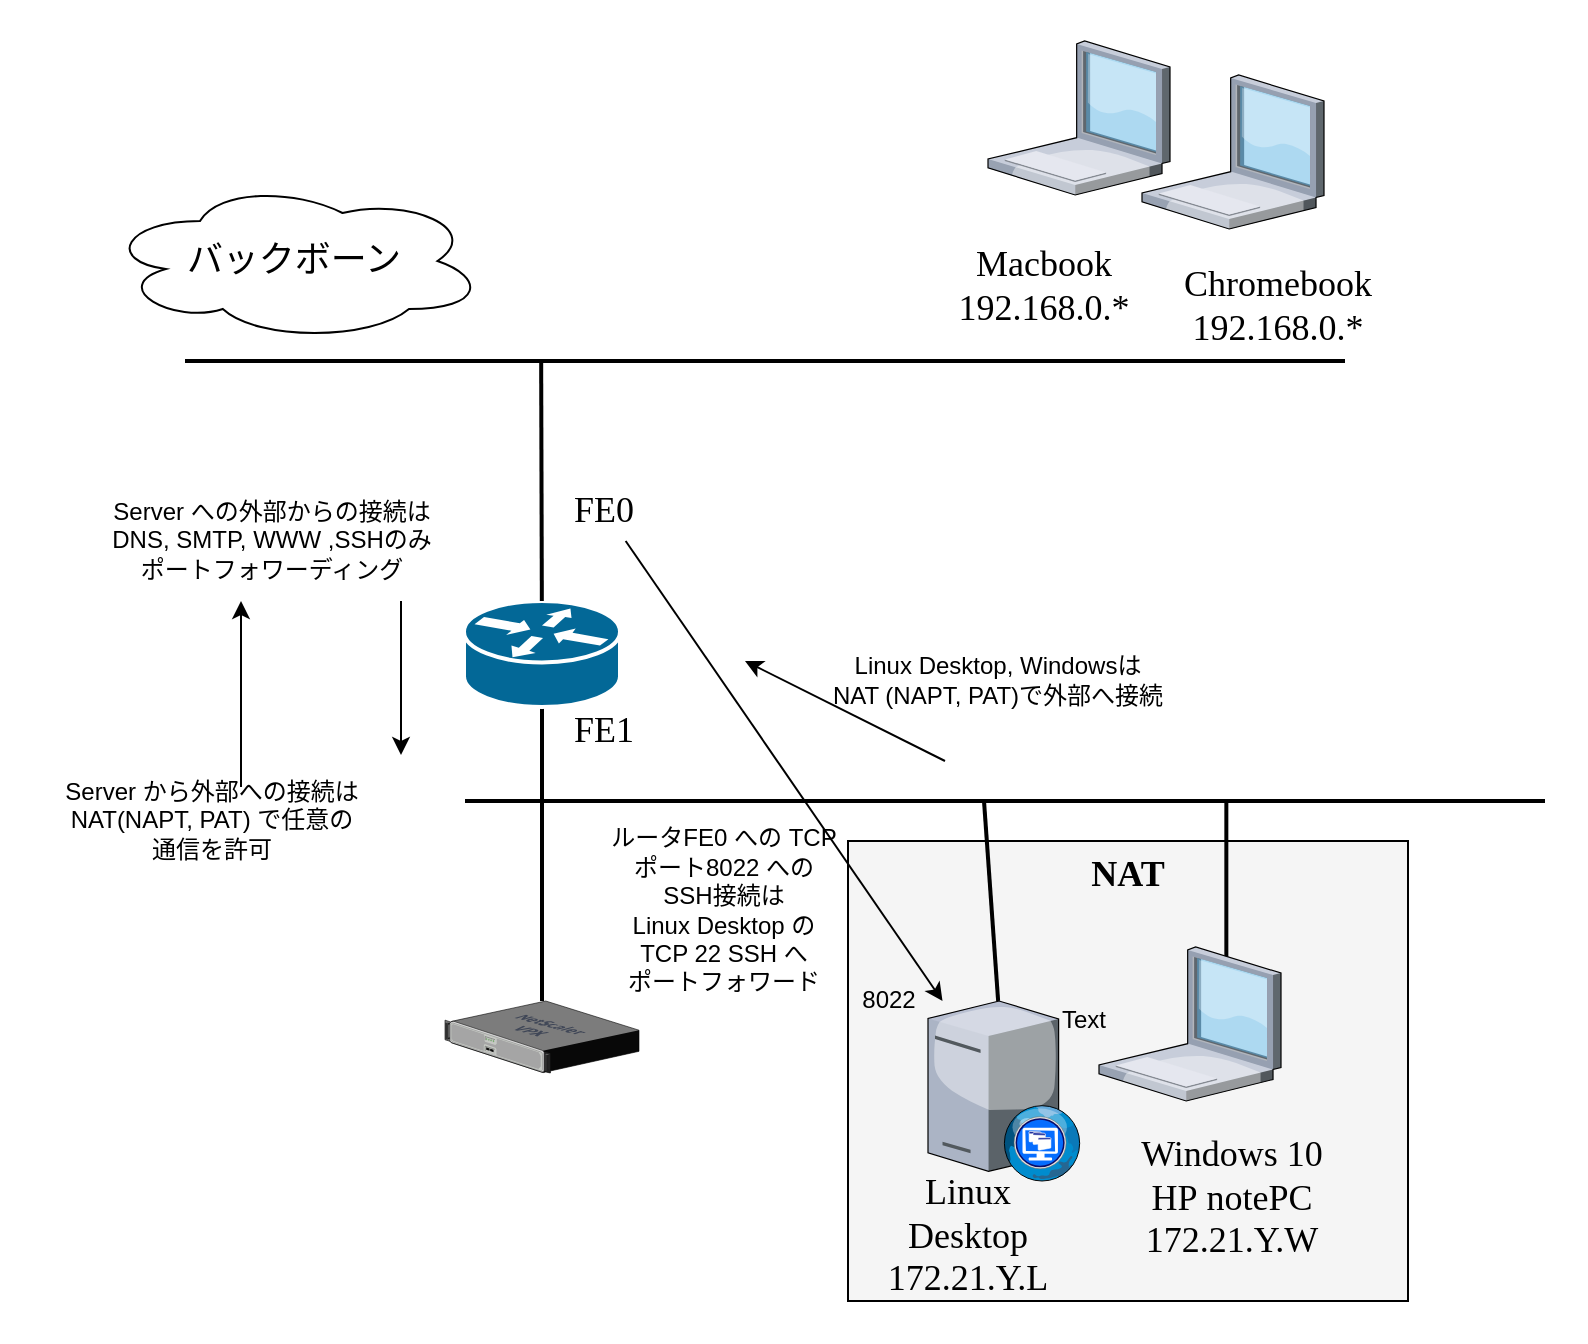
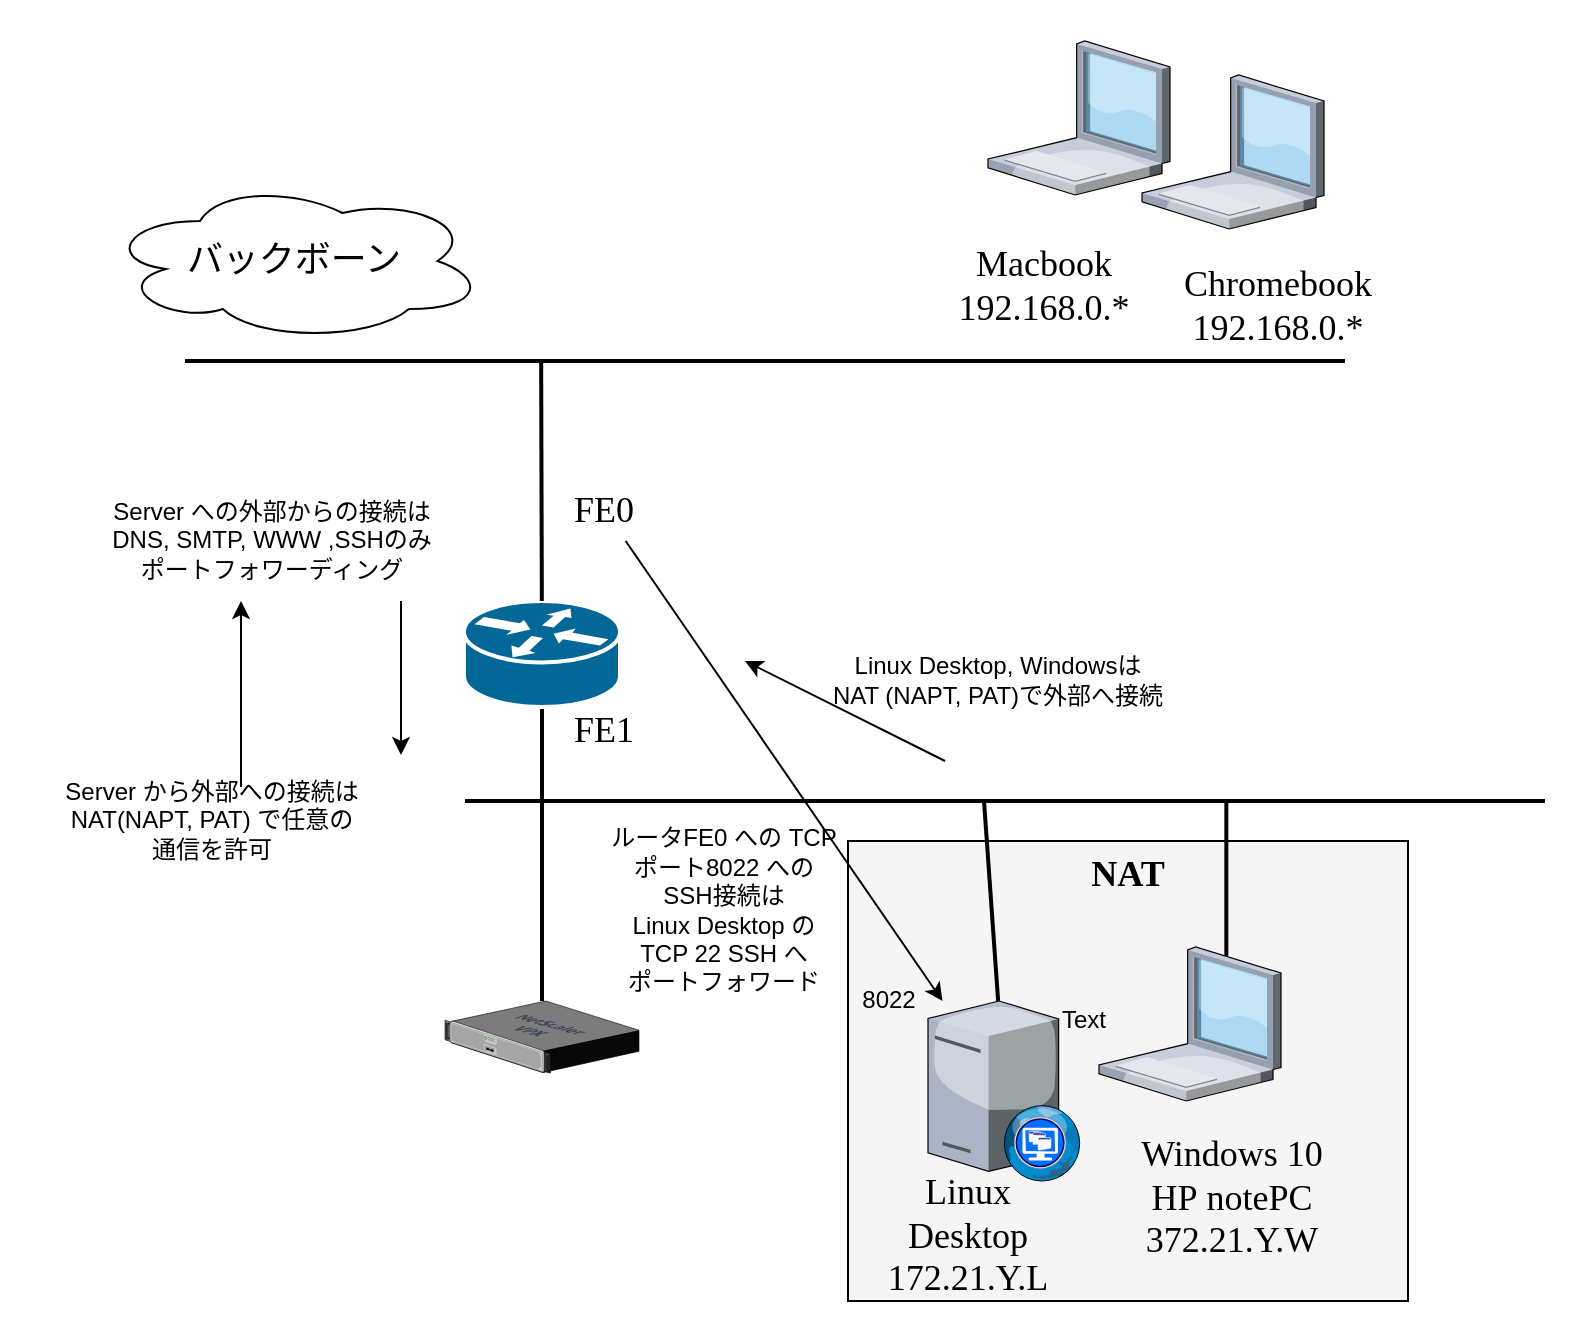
(1233, 1199) -> (1233, 1199)
